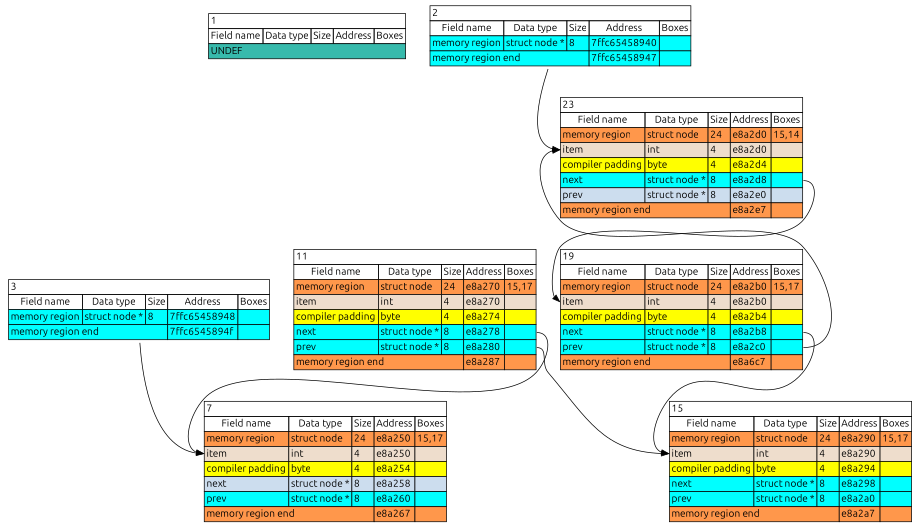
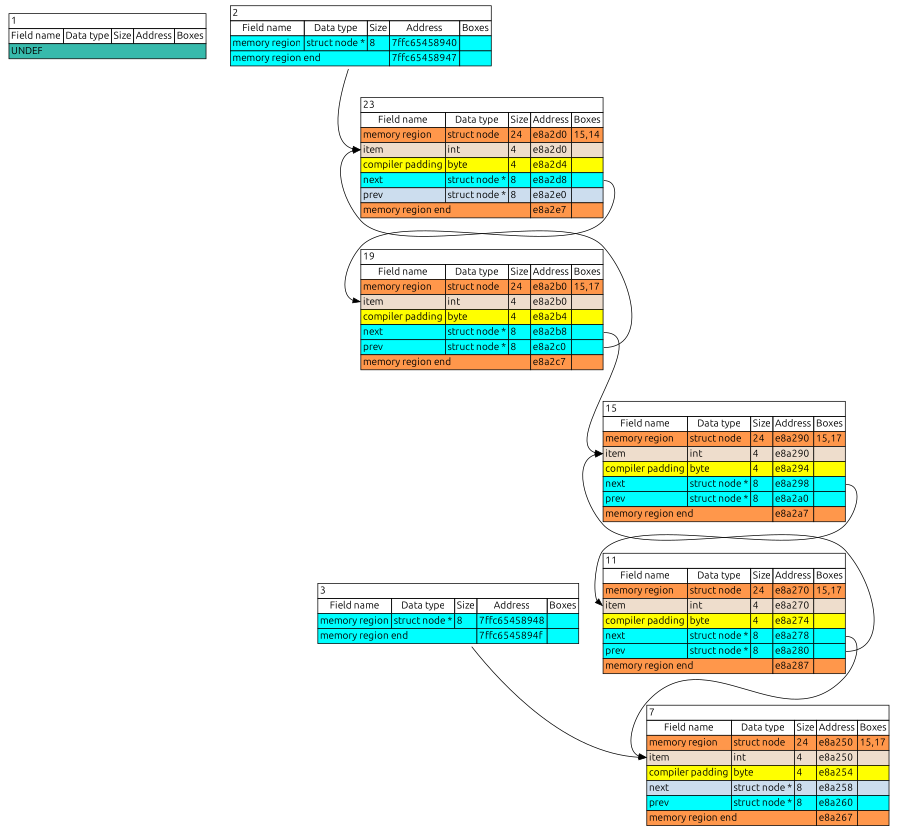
(749, 362) -> (550, 362)
none -> (688, 535)
